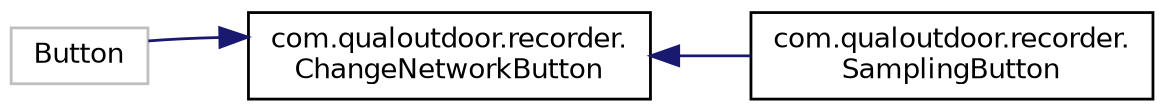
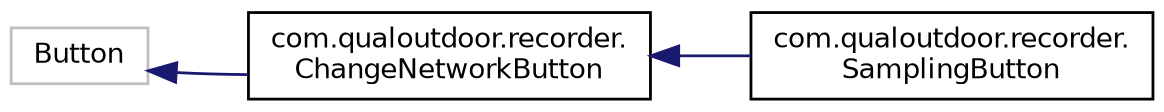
(184, 39) -> (212, 74)
